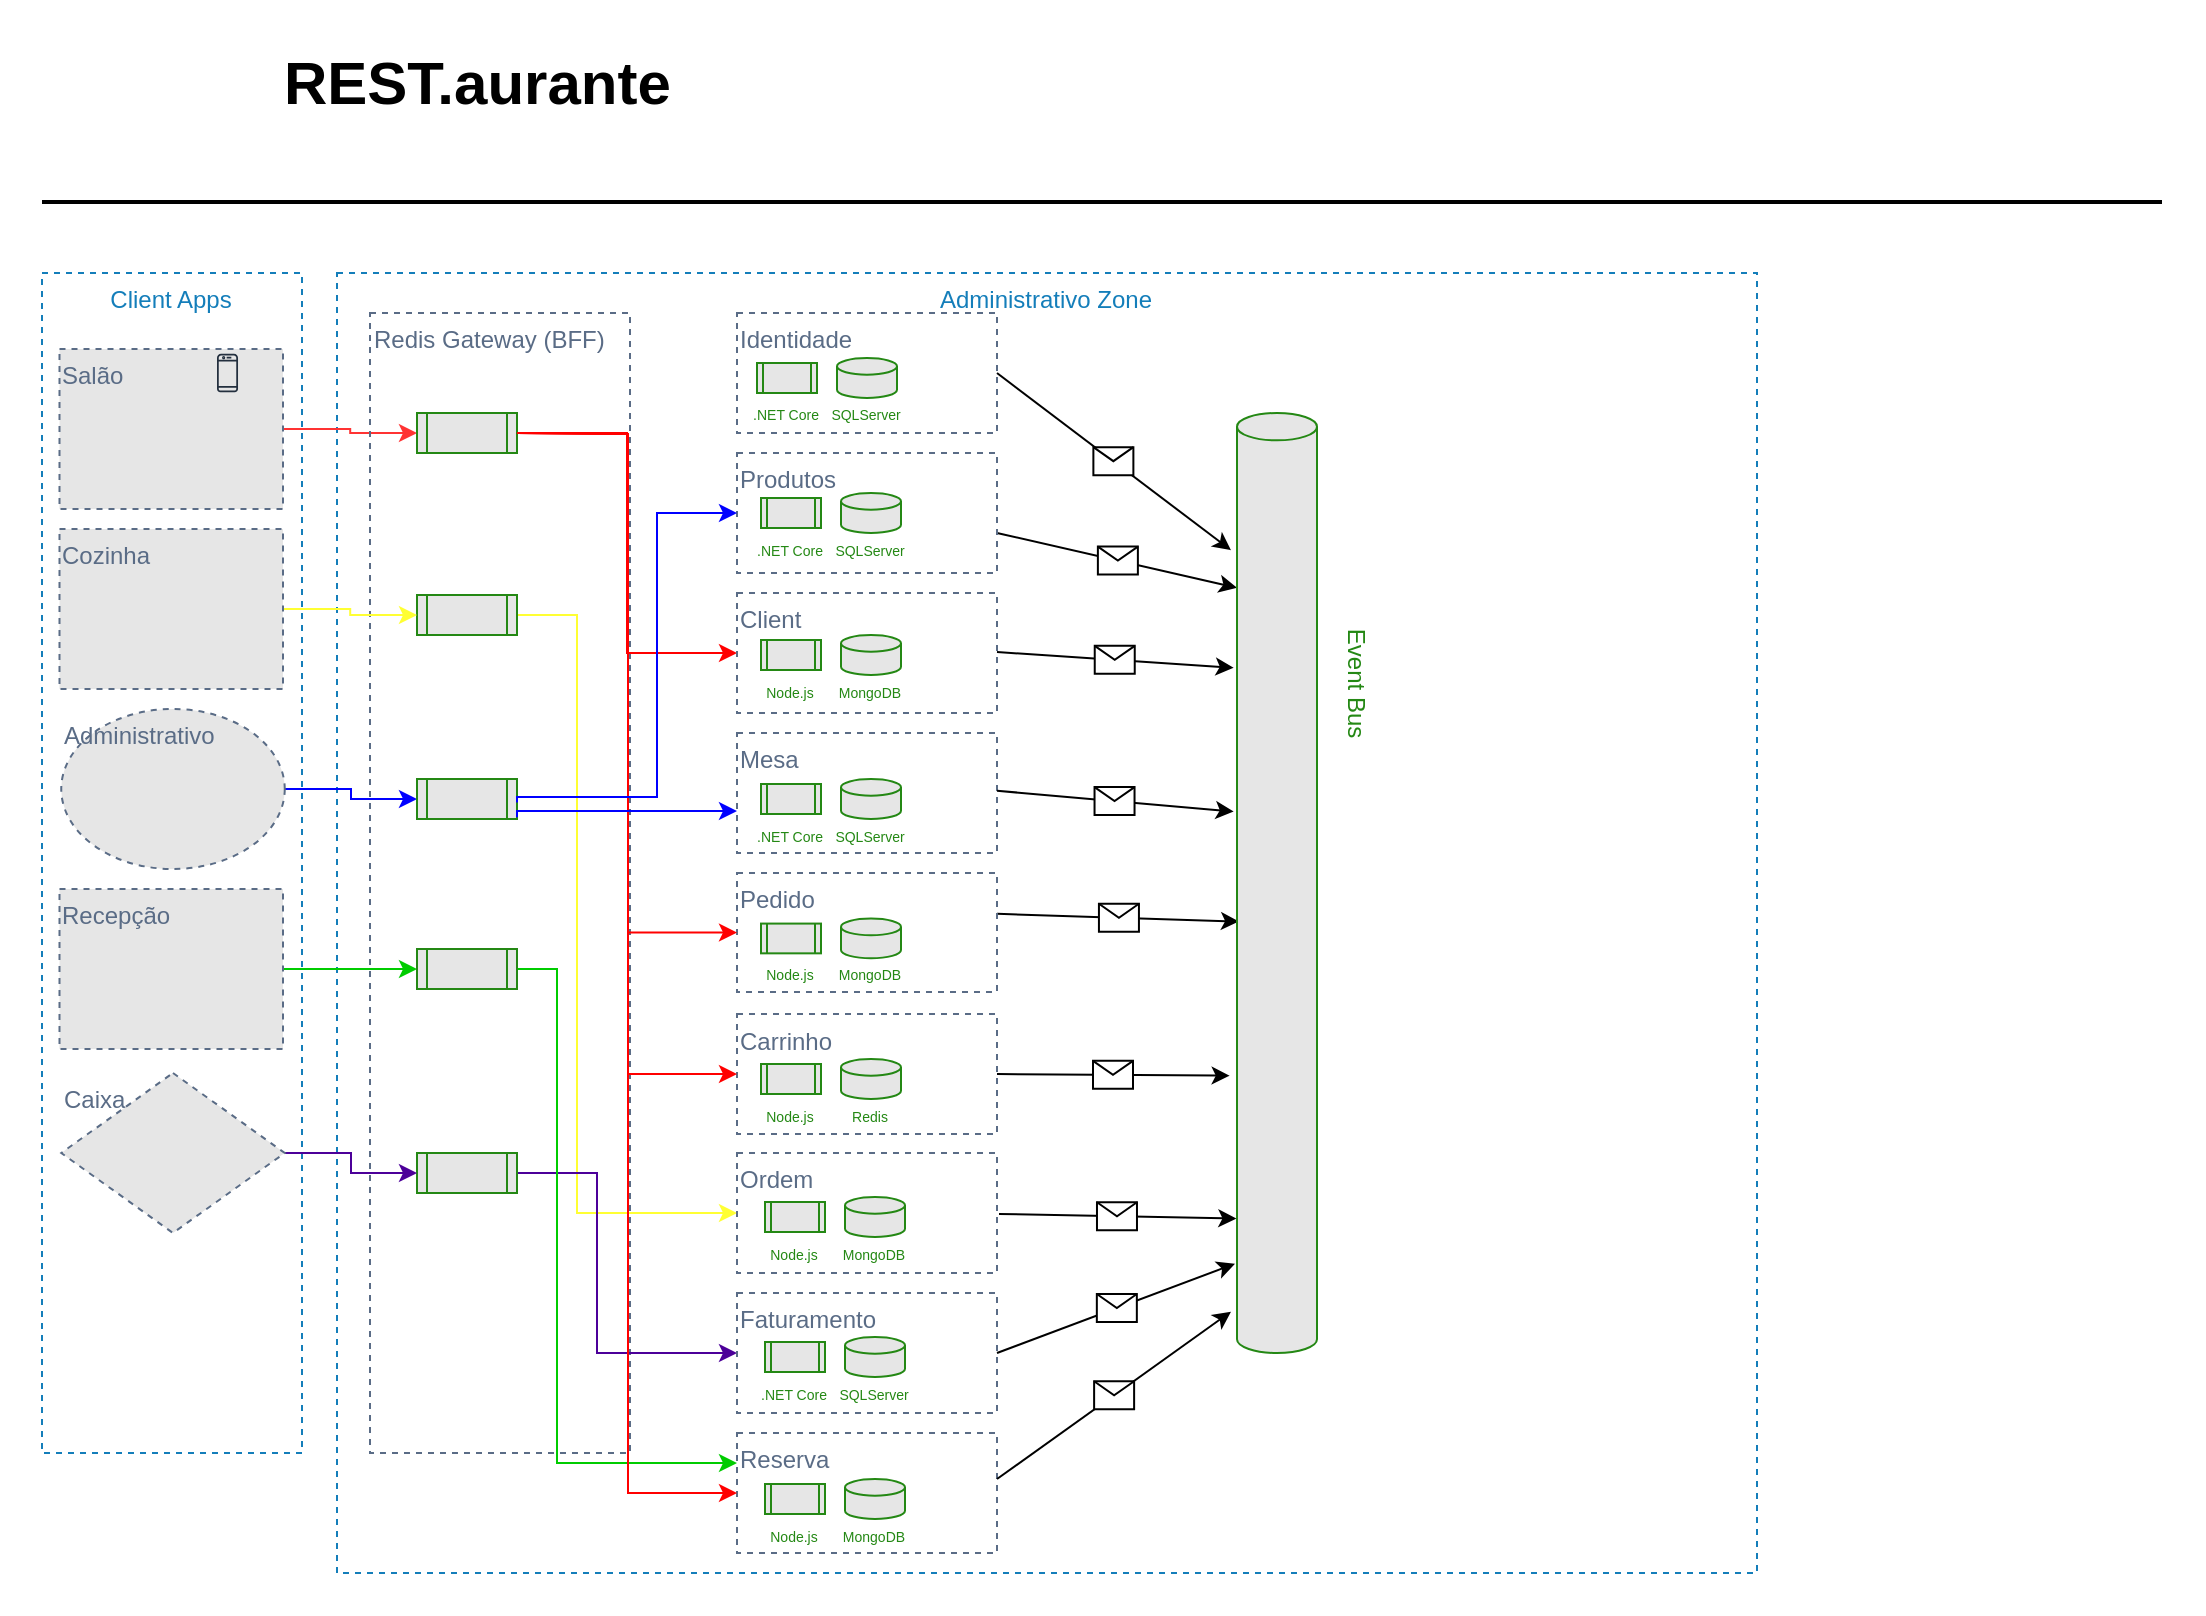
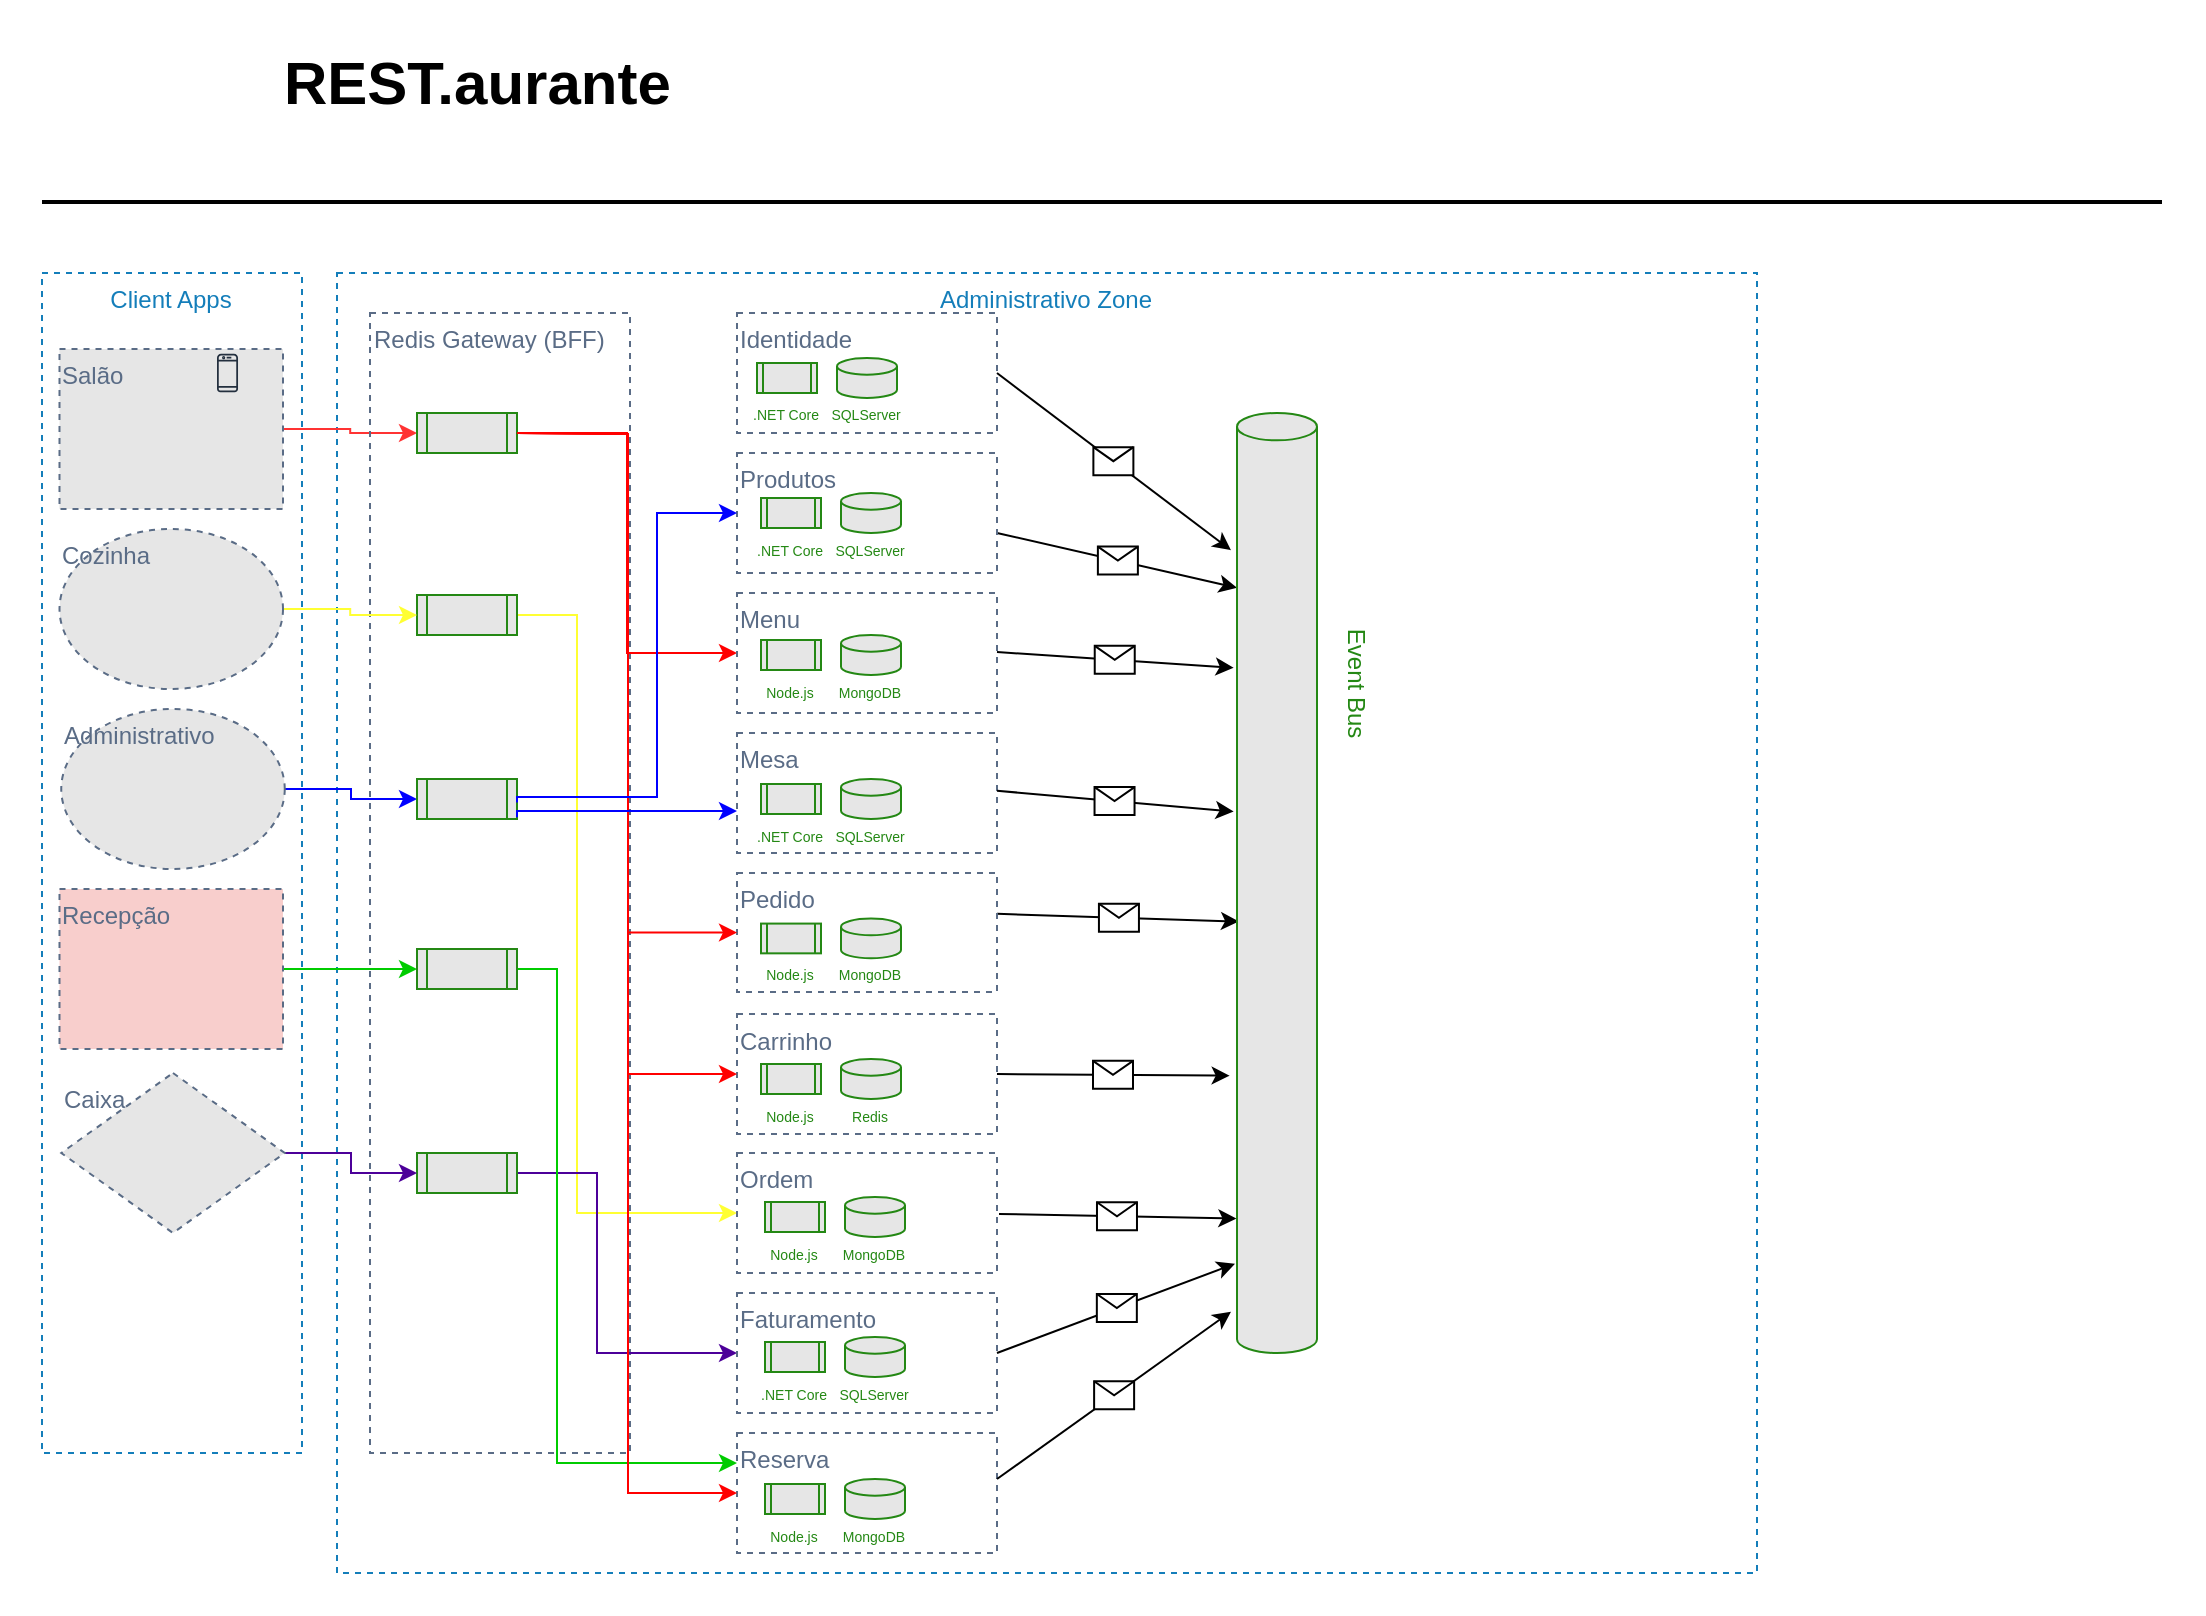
(171, 609) -> (171, 609)
(775, 621) -> (768, 621)
(171, 969) -> (171, 969)
